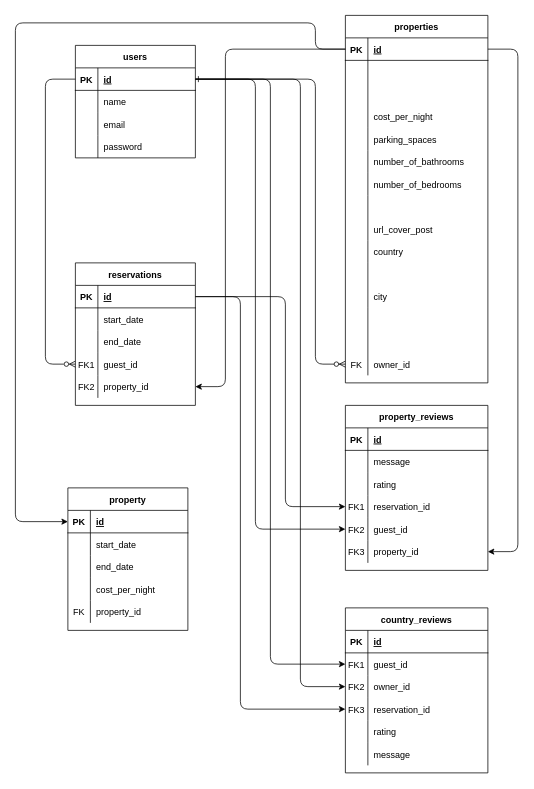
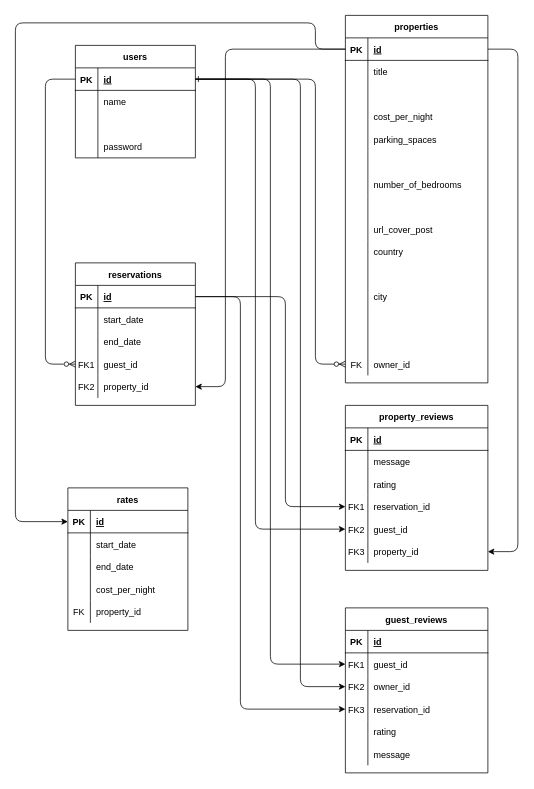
none -> (428, 72)
(147, 124) -> none
(428, 162) -> none
(128, 500) -> (128, 500)
(416, 620) -> (416, 620)
